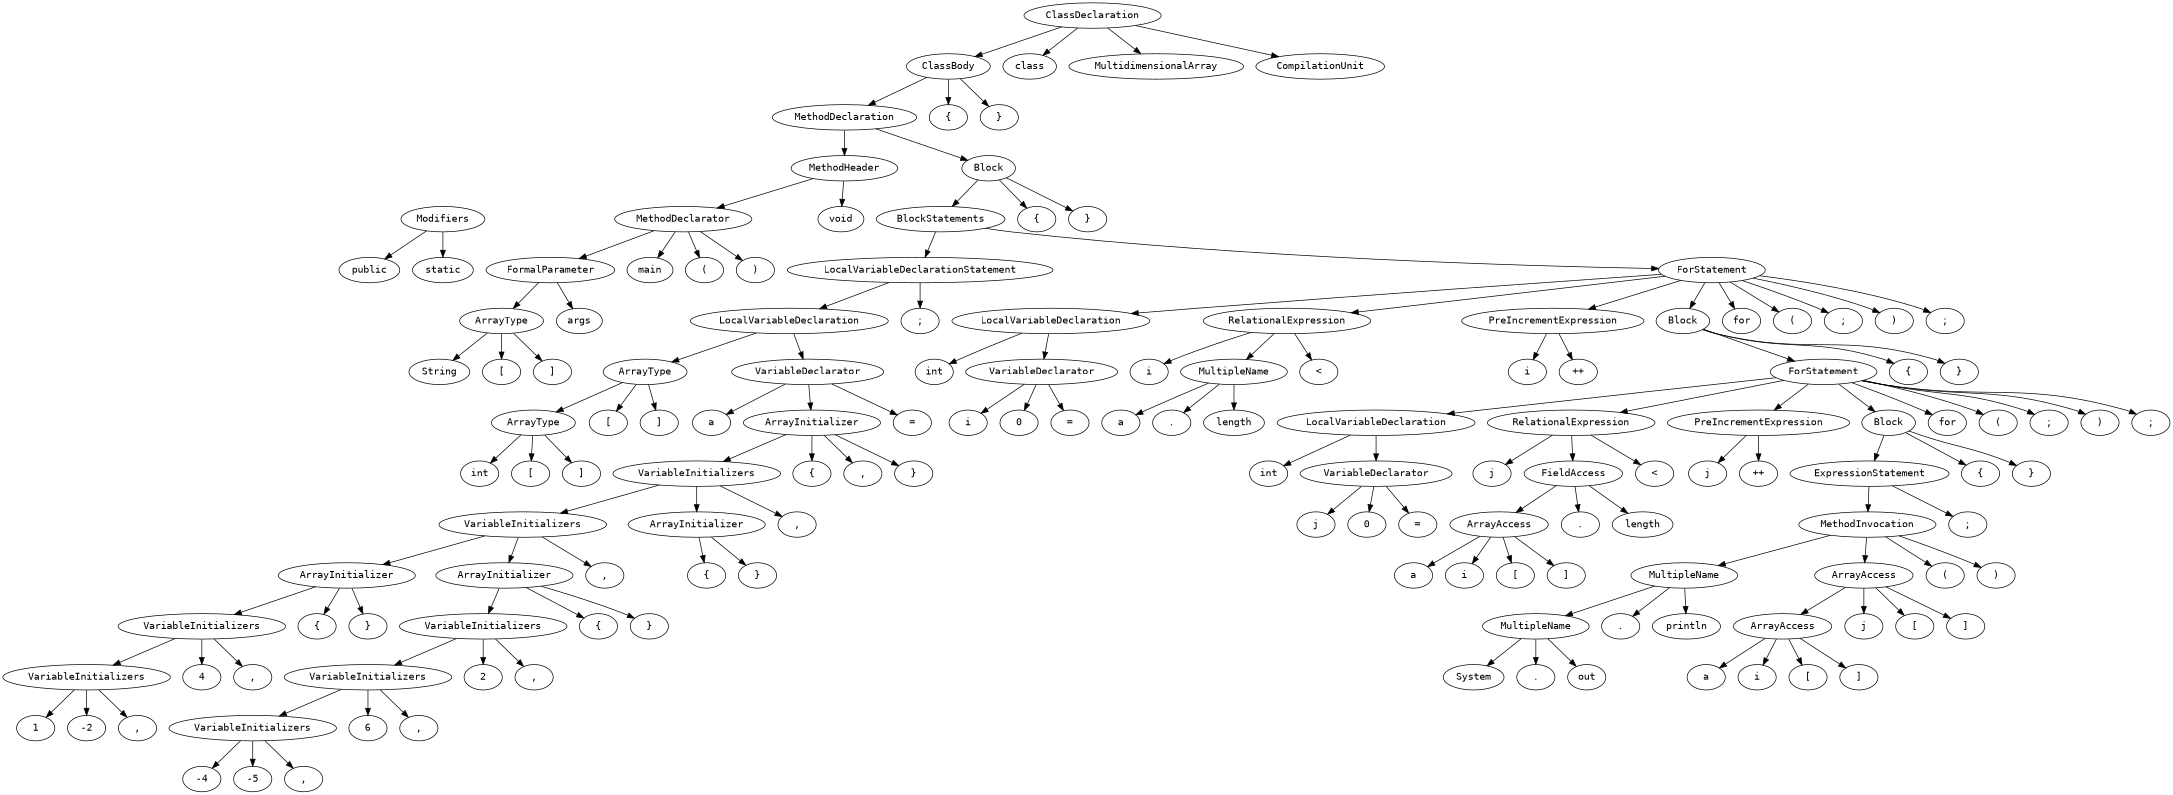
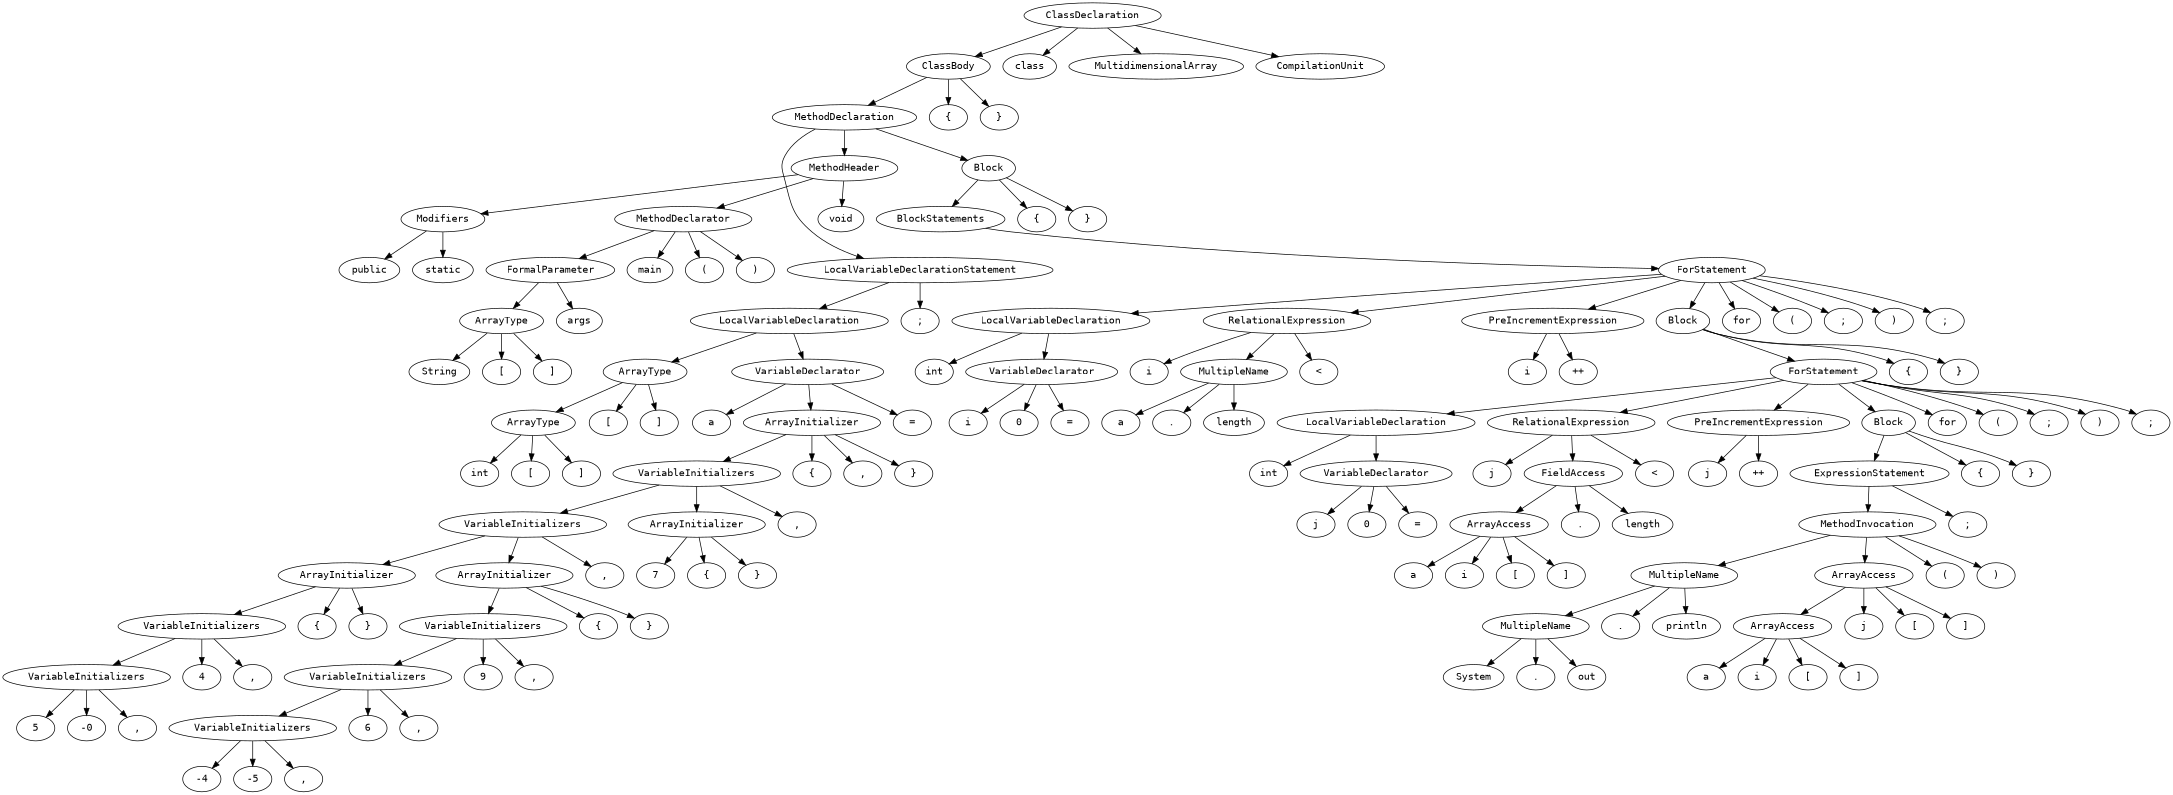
none -> (643, 194)
(932, 241) -> (791, 202)
none -> (656, 575)
(483, 677) -> (483, 677)
(36, 728) -> (36, 728)
(87, 728) -> (87, 728)
